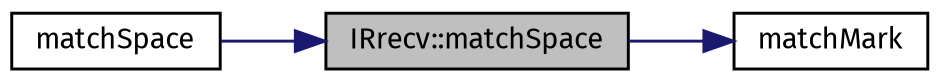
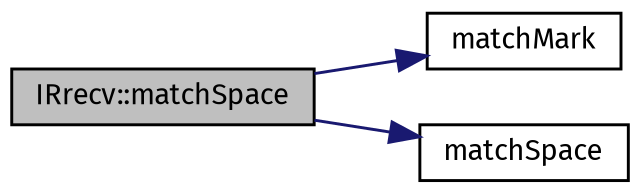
(258, 41) -> (352, 126)
